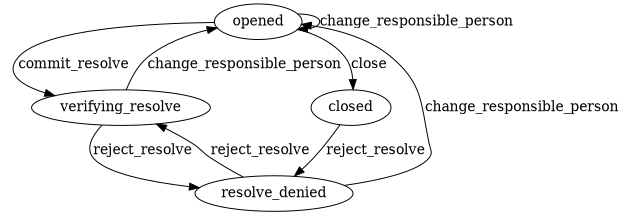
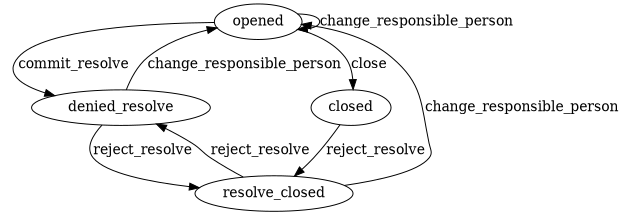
(121, 108) -> (121, 108)
(274, 194) -> (274, 194)
